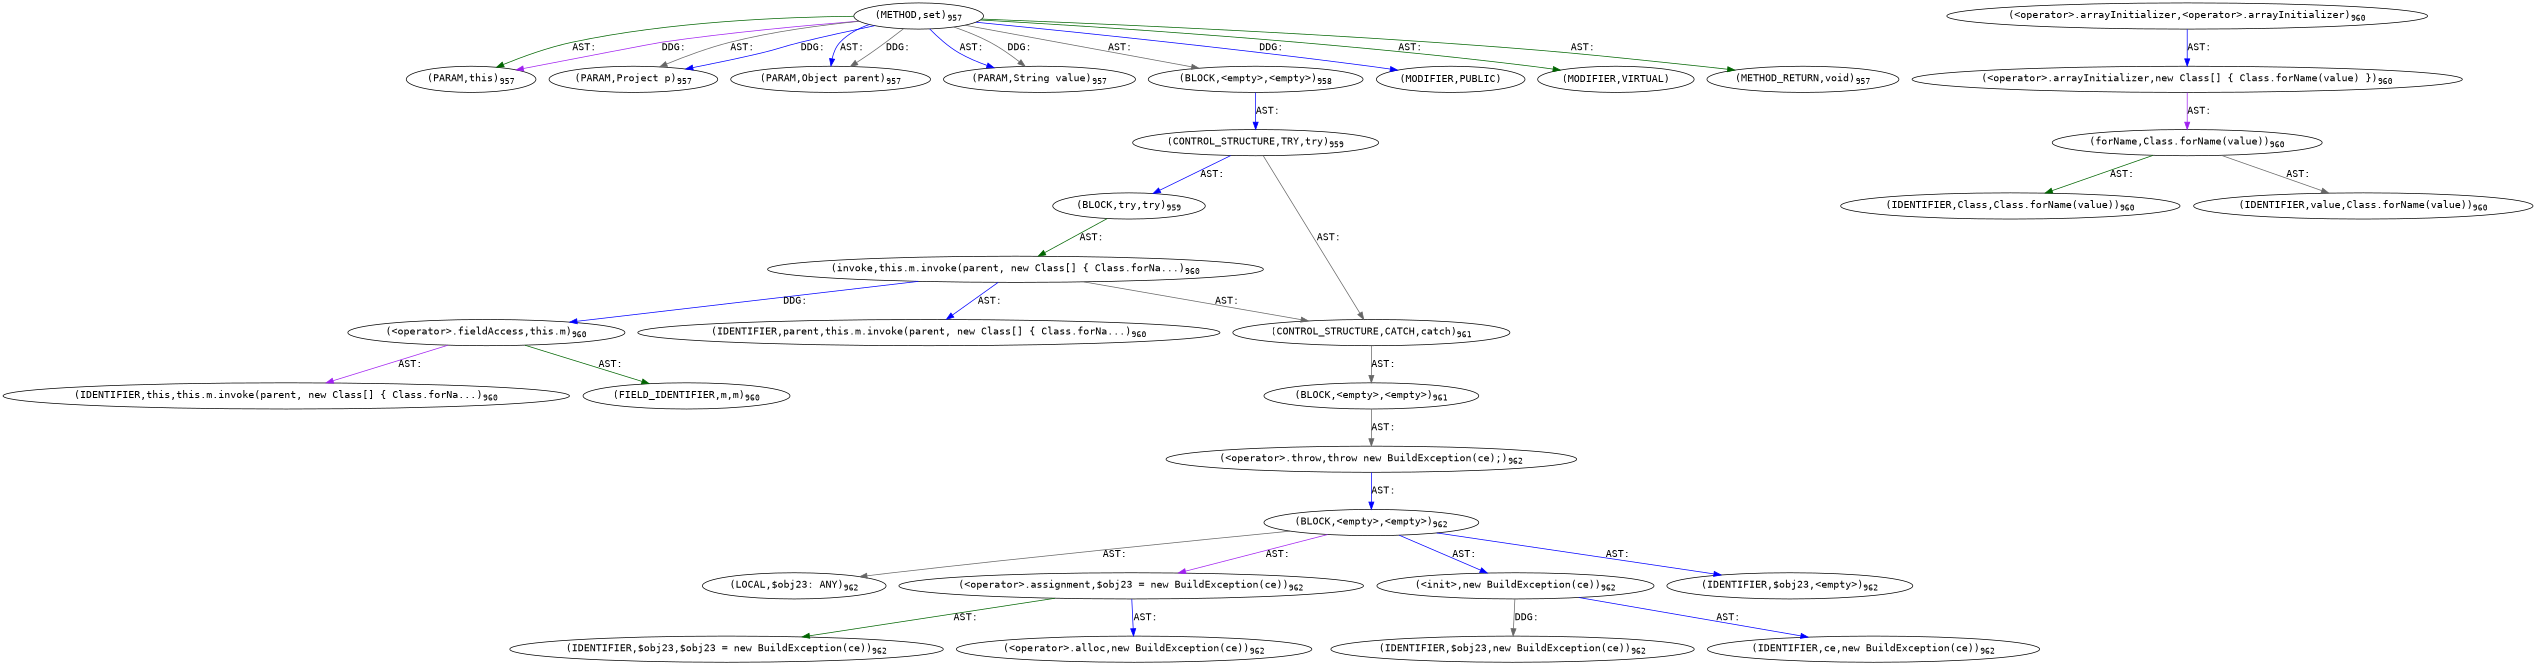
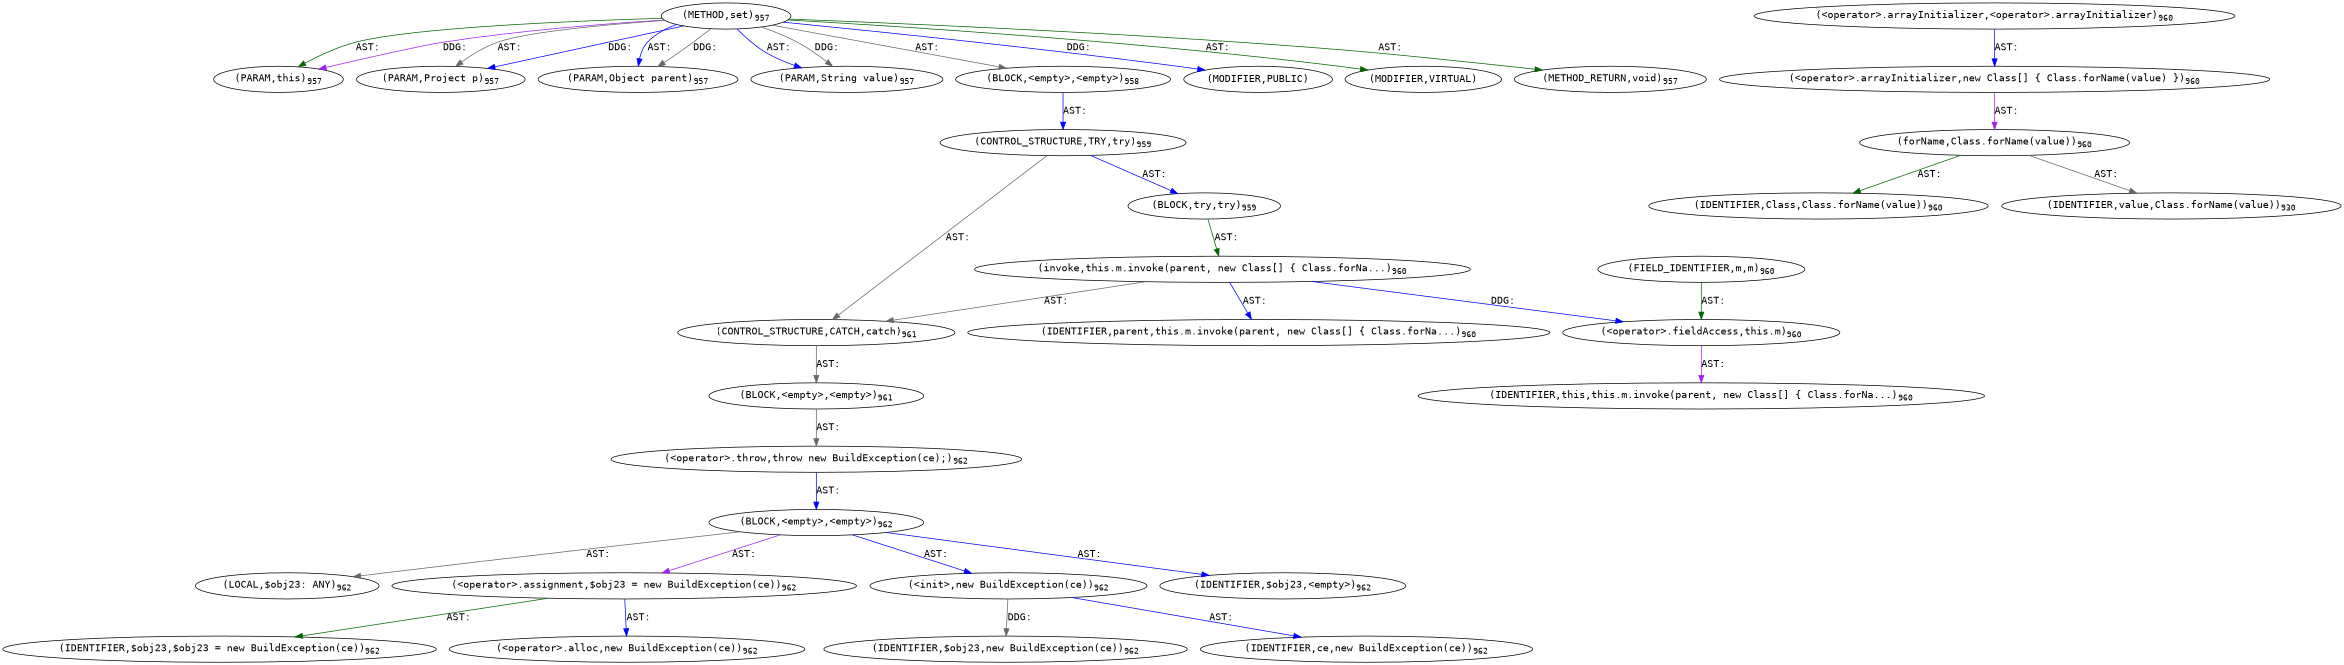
(2480, 205) -> (2289, 205)
(583, 363) -> (1701, 297)
